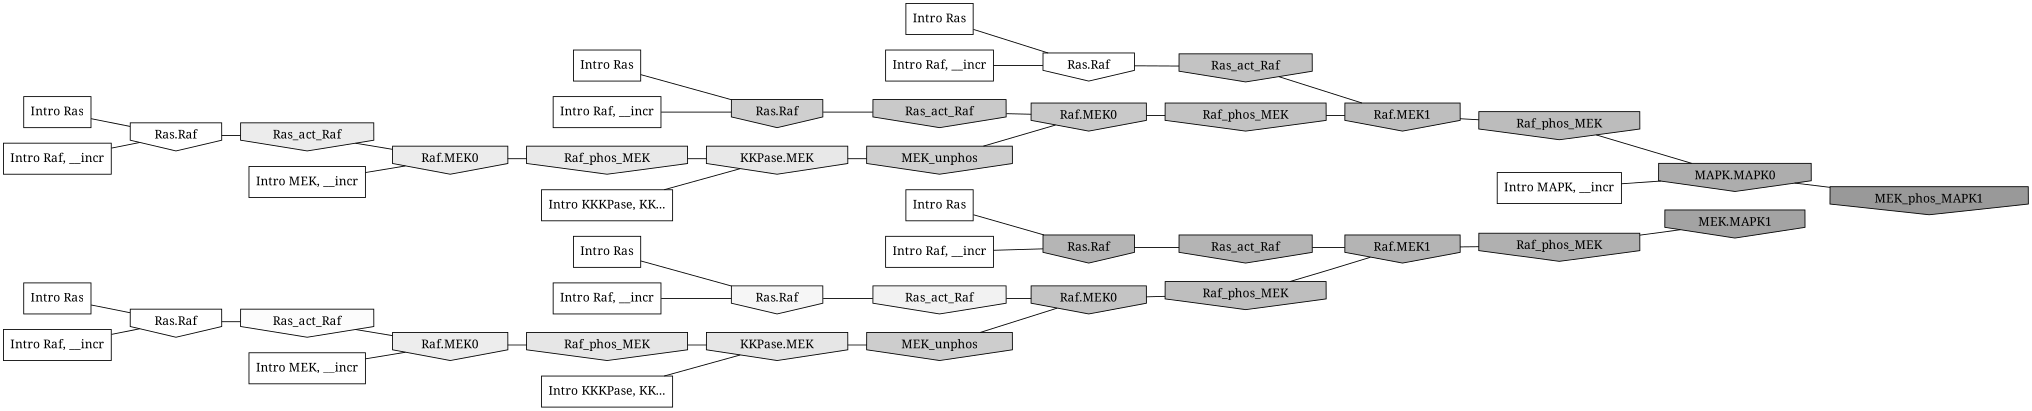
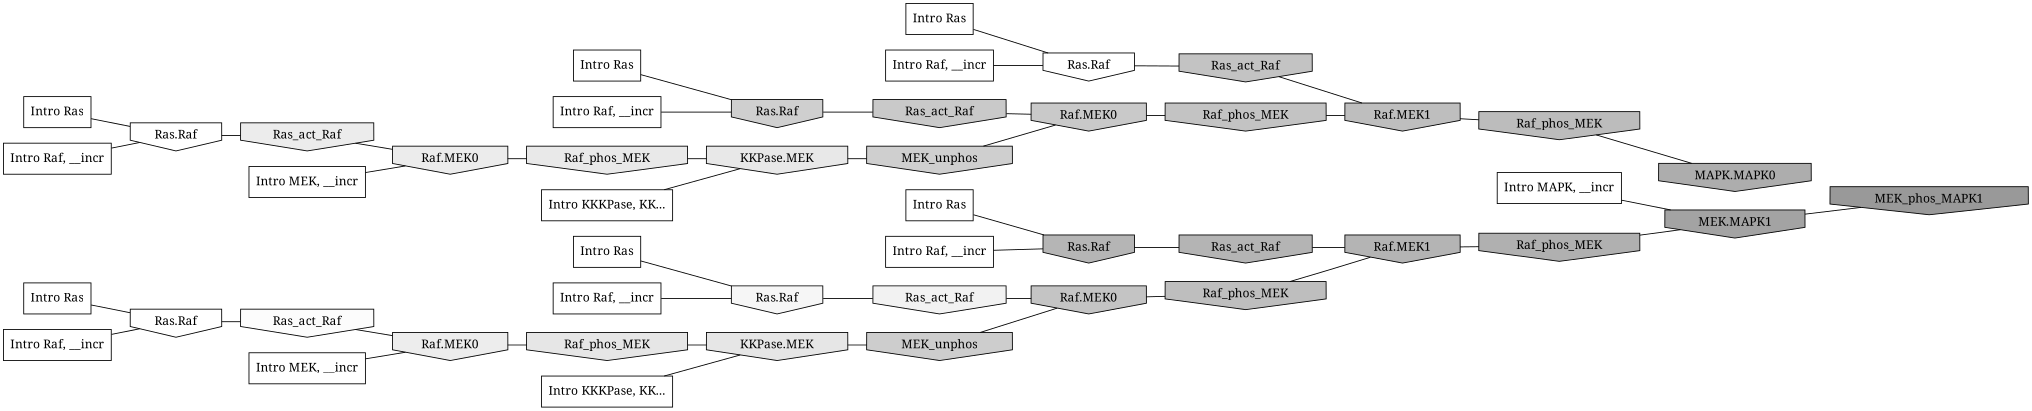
(1641, 182) -> (1646, 205)
(1812, 185) -> (1833, 211)
